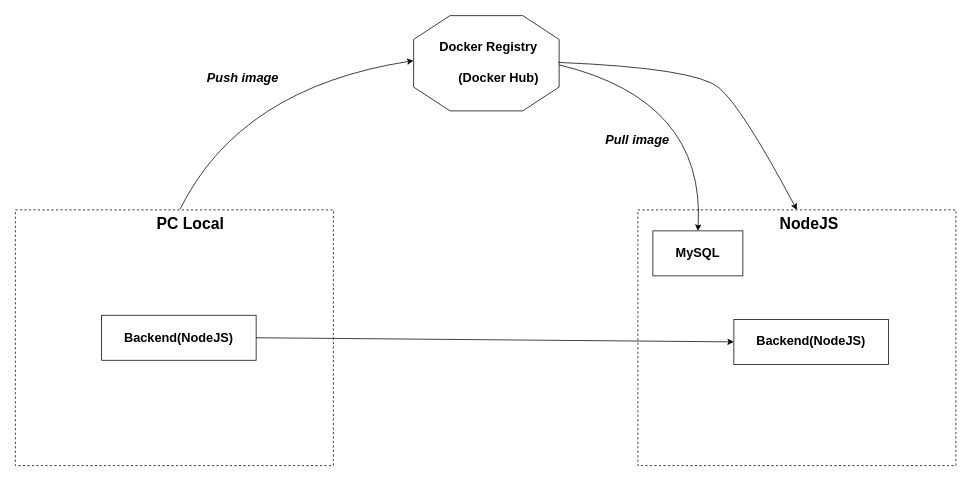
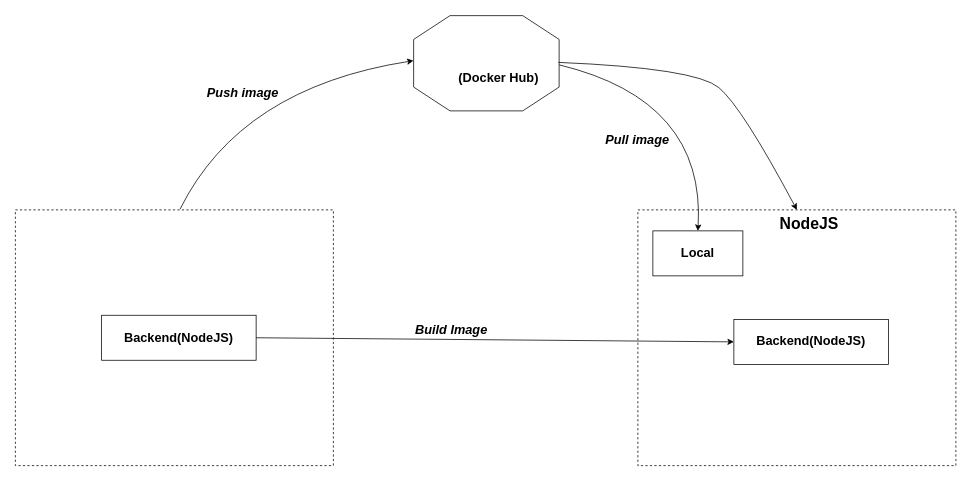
(489, 48) -> none
(243, 78) -> (243, 93)
(191, 223) -> none
(698, 253) -> (698, 253)
none -> (452, 330)
